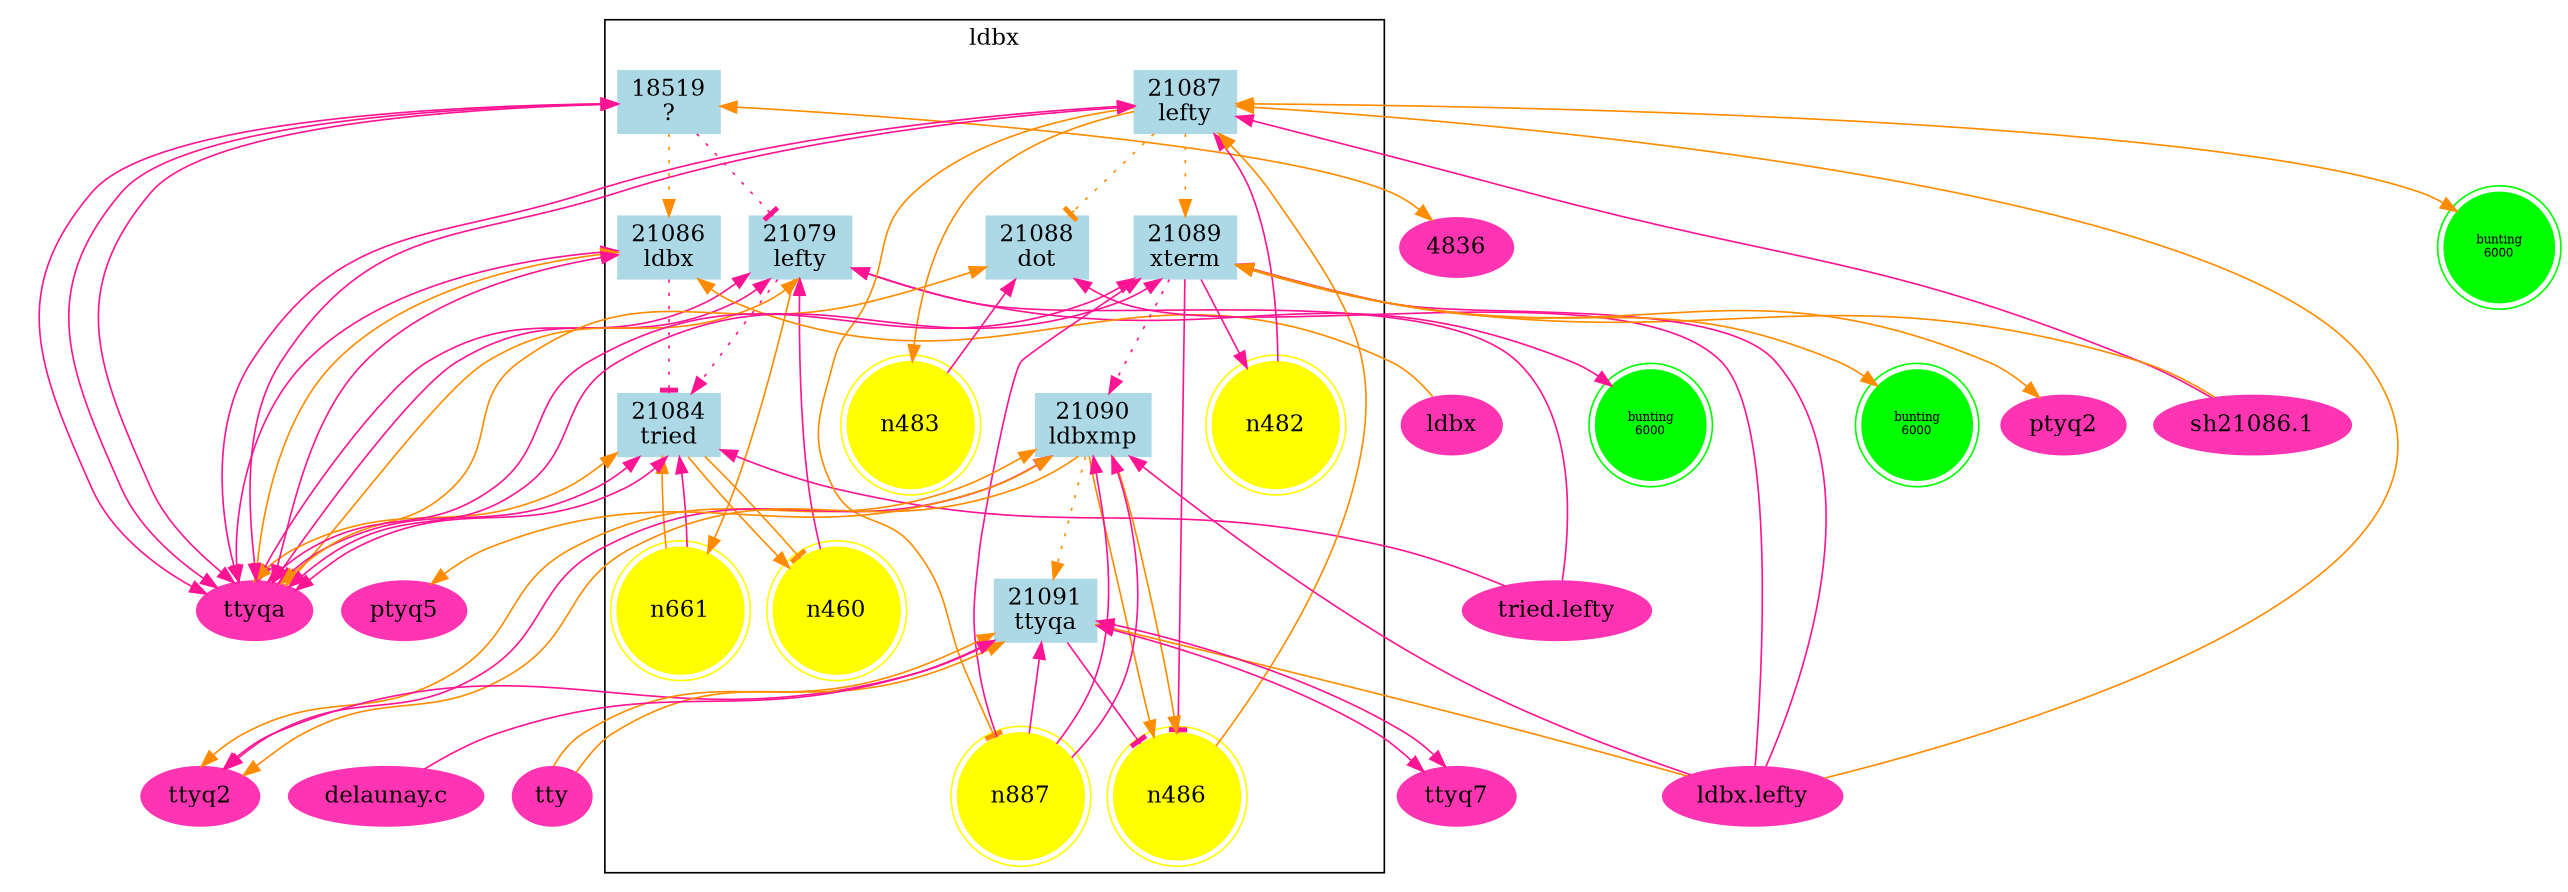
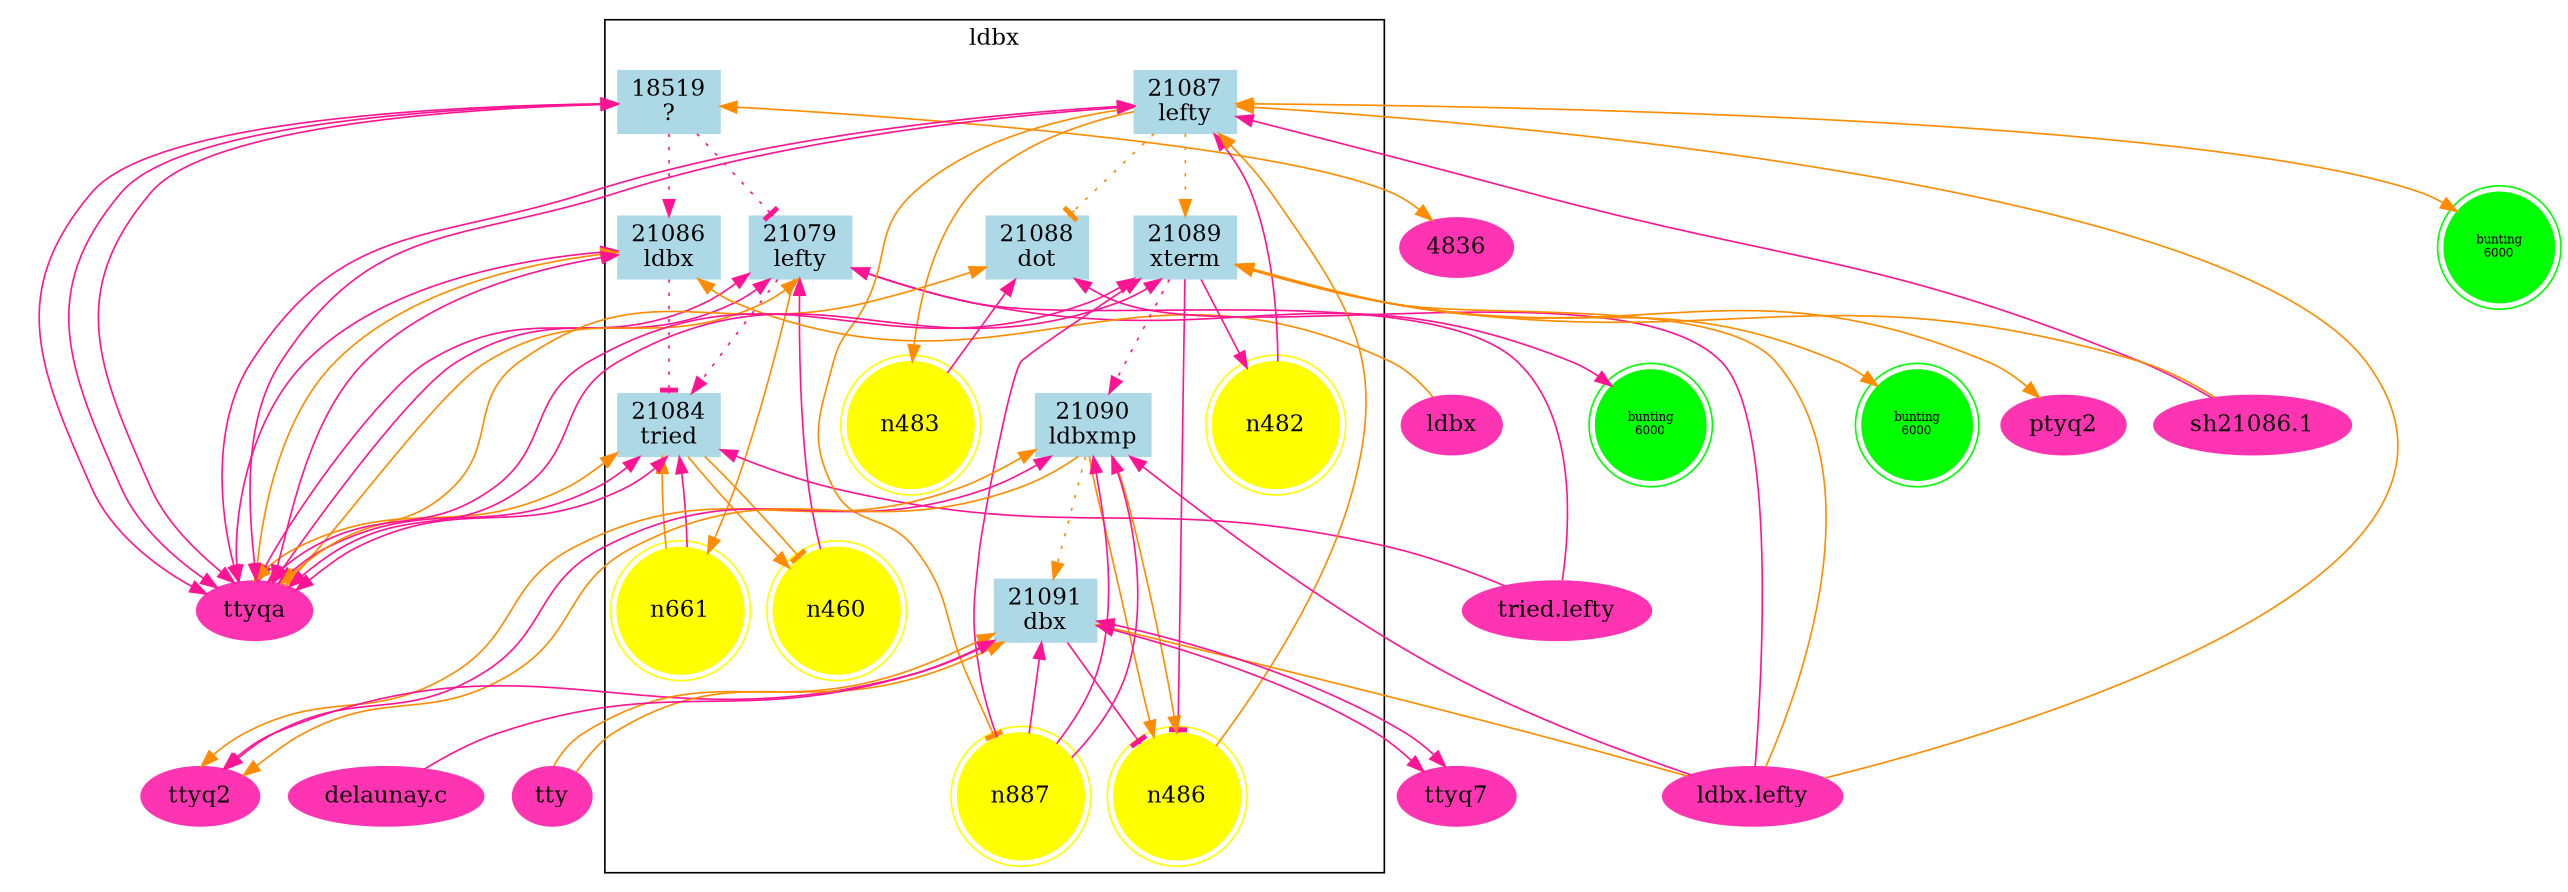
(669, 158) -> (669, 158)
(1749, 343) -> (1749, 343)
(404, 611) -> none
(1046, 611) -> (1046, 611)
